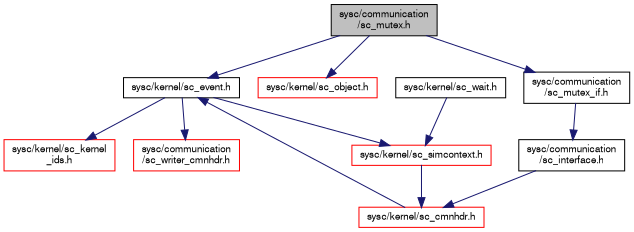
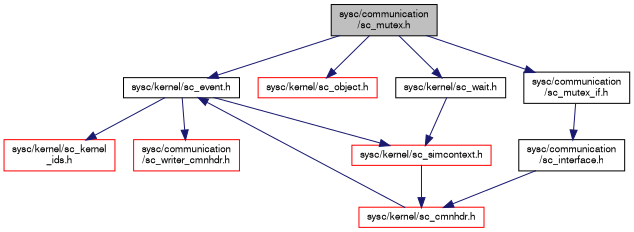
none -> (417, 53)
